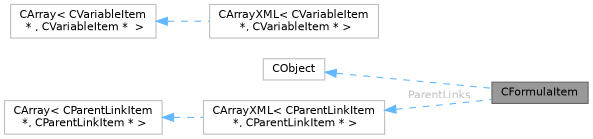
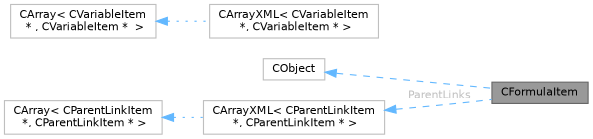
(189, 21) -> (189, 21)
(188, 117) -> (188, 117)
